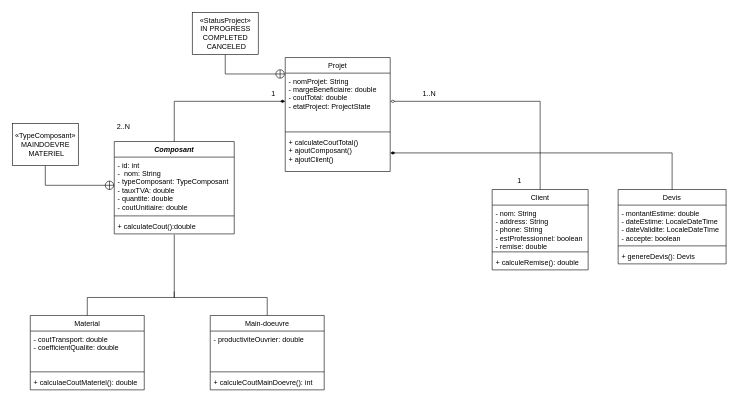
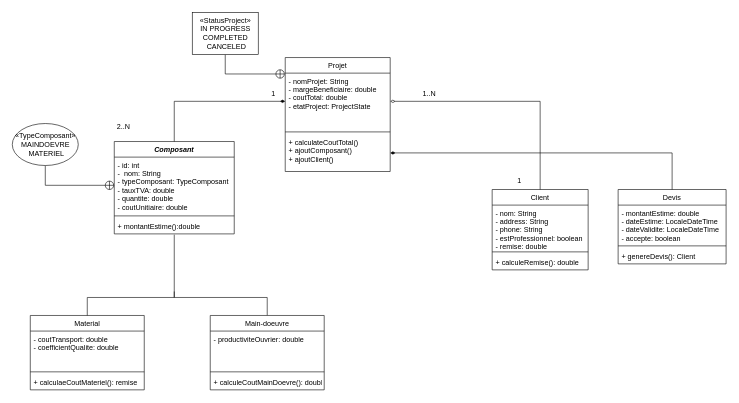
(45, 144) -> (45, 144)
(161, 226) -> (162, 226)
(662, 256) -> (663, 256)
(92, 382) -> (92, 382)
(268, 382) -> (274, 382)
